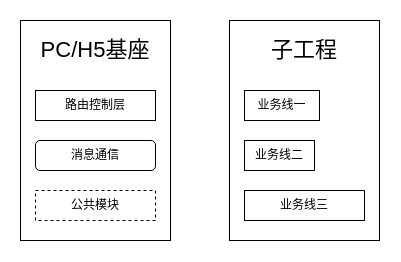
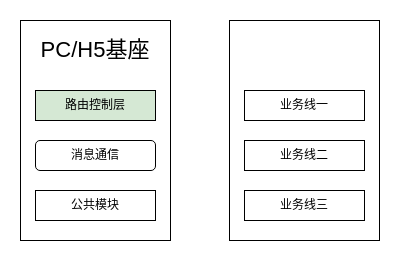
(305, 51) -> none
(96, 106) -> (96, 106)
(282, 106) -> (305, 106)
(280, 156) -> (305, 156)
(96, 206) -> (96, 206)
